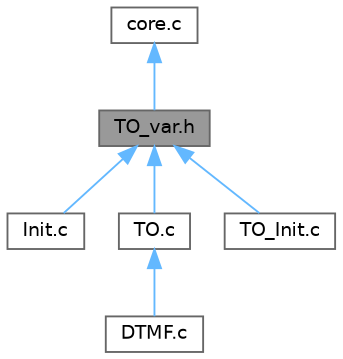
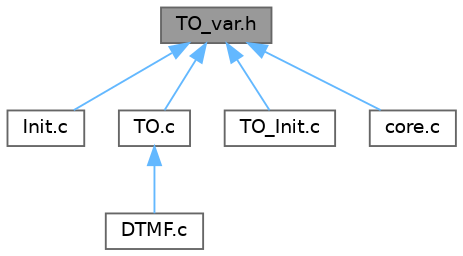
(154, 86) -> (323, 81)
